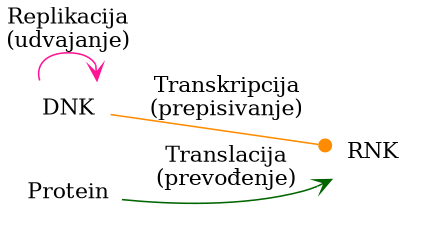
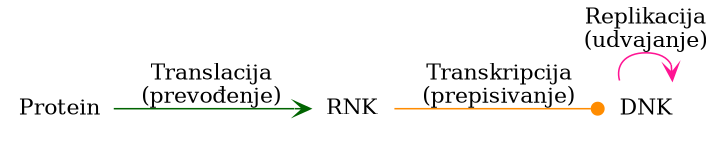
(215, 130) -> (493, 109)
